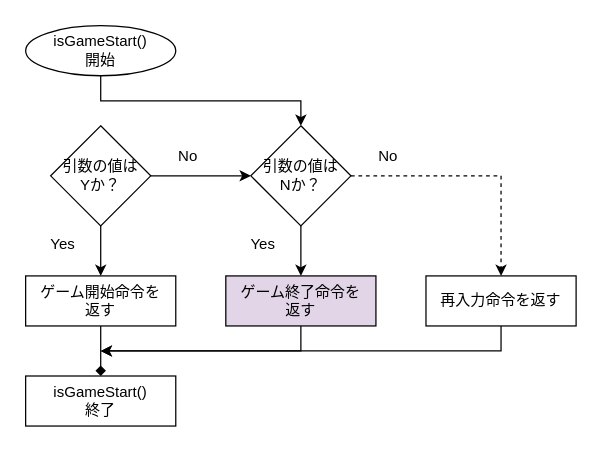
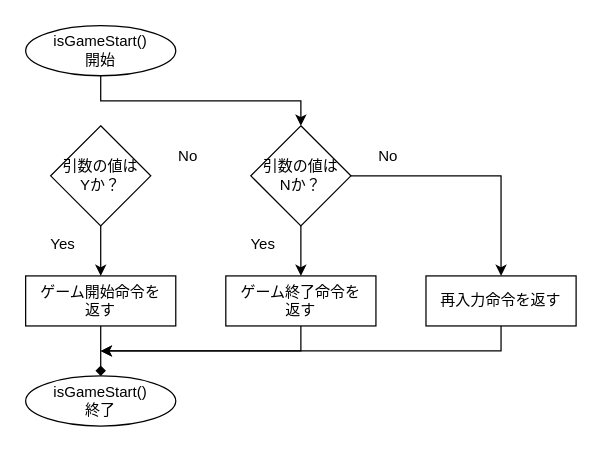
(197, 176) -> none
(472, 176) -> (472, 176)
(301, 301) -> (301, 301)
(101, 401) -> (101, 401)
